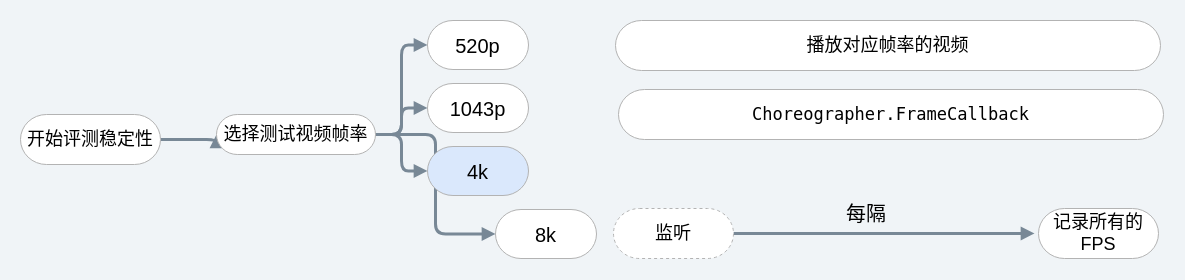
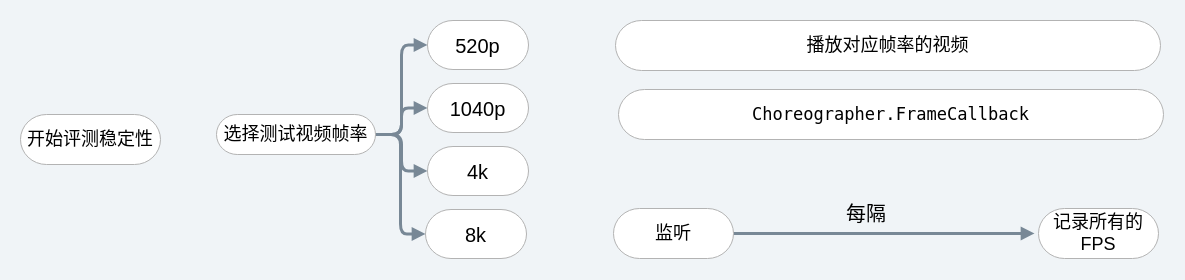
(478, 109) -> (478, 109)
(190, 140) -> none
(478, 171) -> (478, 171)
(546, 234) -> (476, 234)
(674, 234) -> (674, 234)
